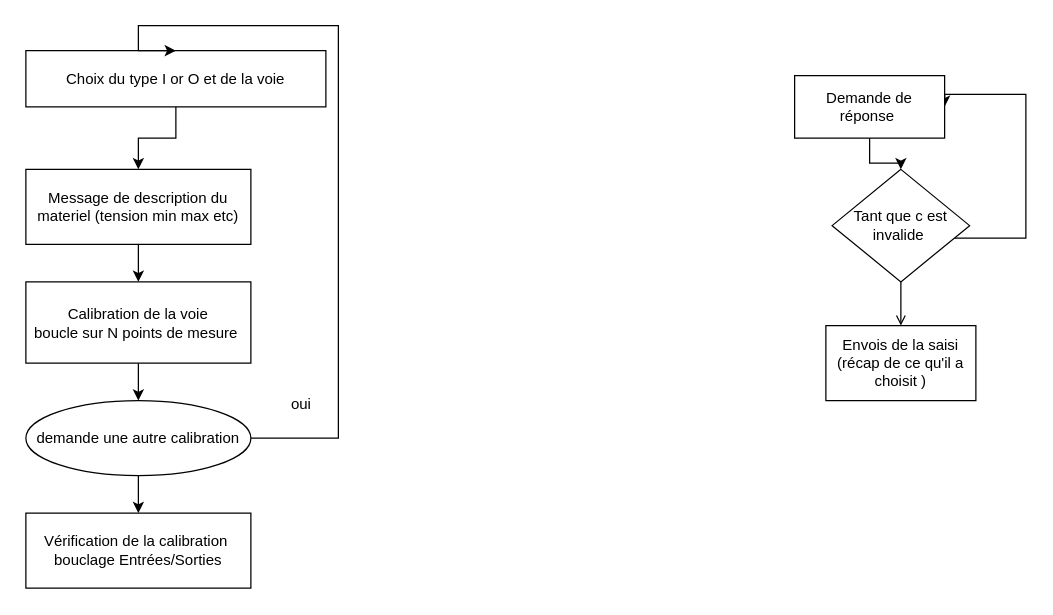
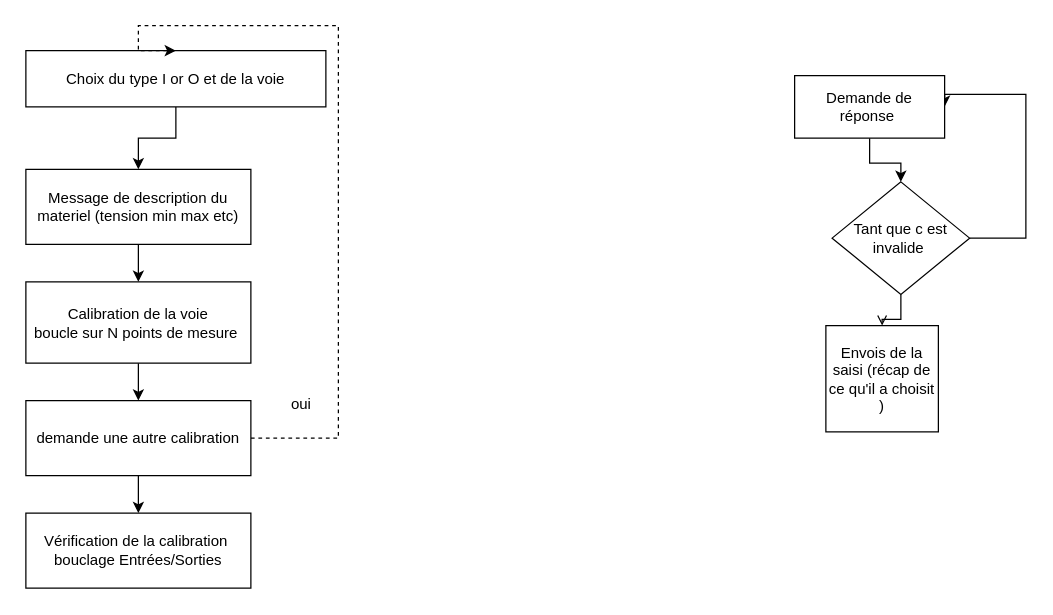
(338, 164) -> (338, 164)
(901, 226) -> (901, 238)
(901, 363) -> (882, 379)
(138, 438) -> (138, 438)
